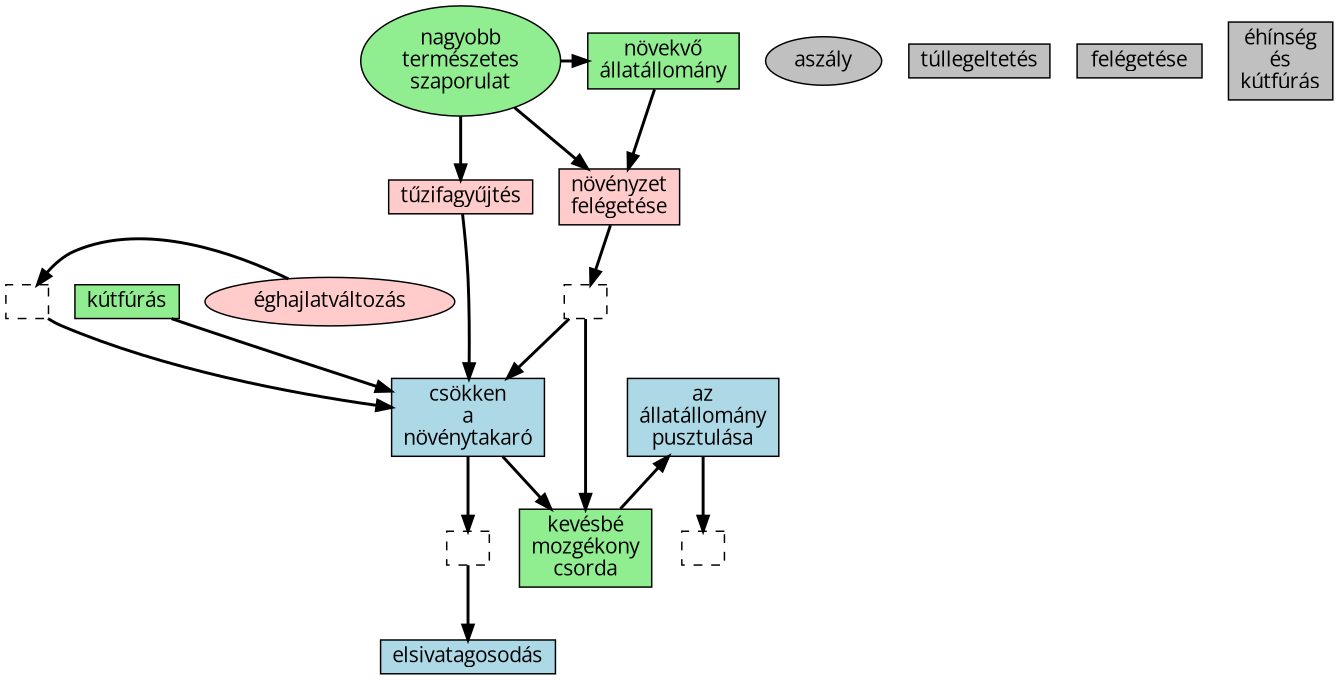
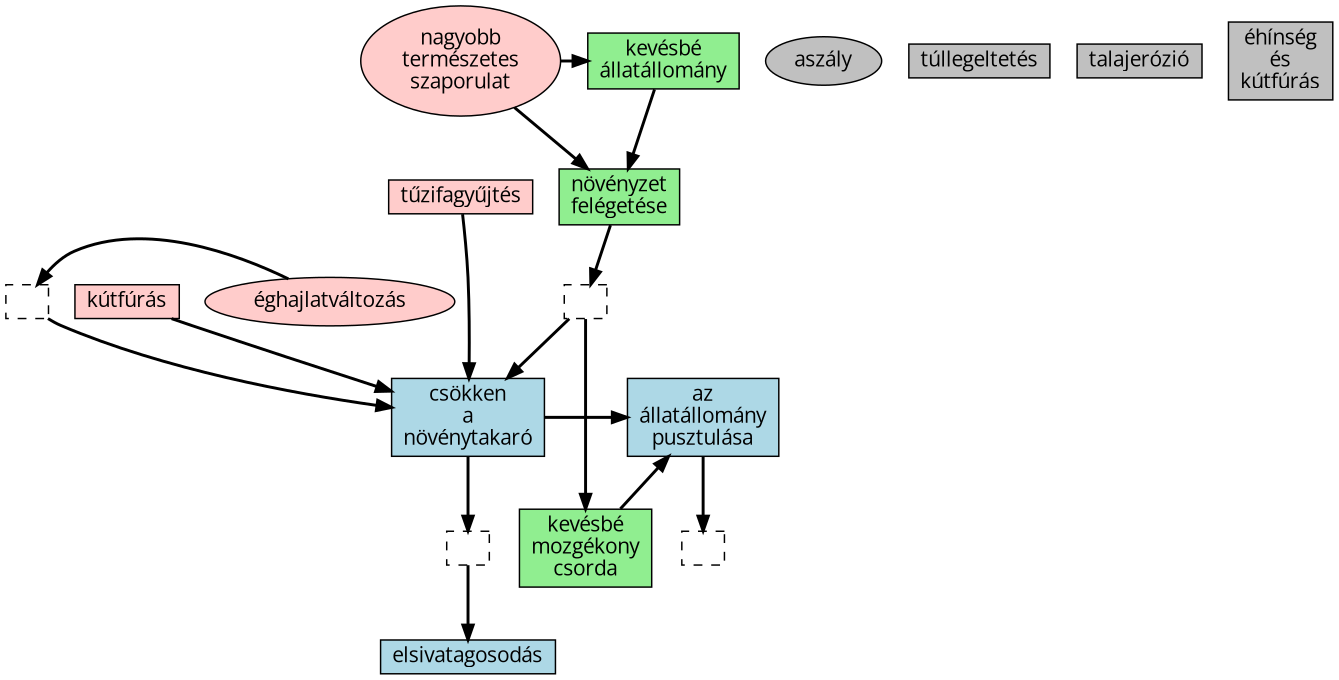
(461, 61) -> (461, 61)
(663, 61) -> (663, 61)
(1140, 61) -> (1140, 61)
(461, 140) -> none
(619, 197) -> (619, 197)
(127, 302) -> (127, 302)
(522, 477) -> (575, 417)
